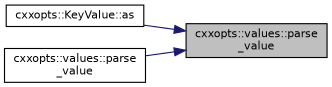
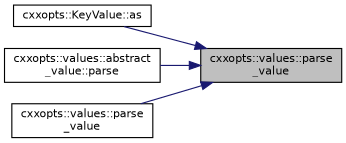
none -> (82, 65)
